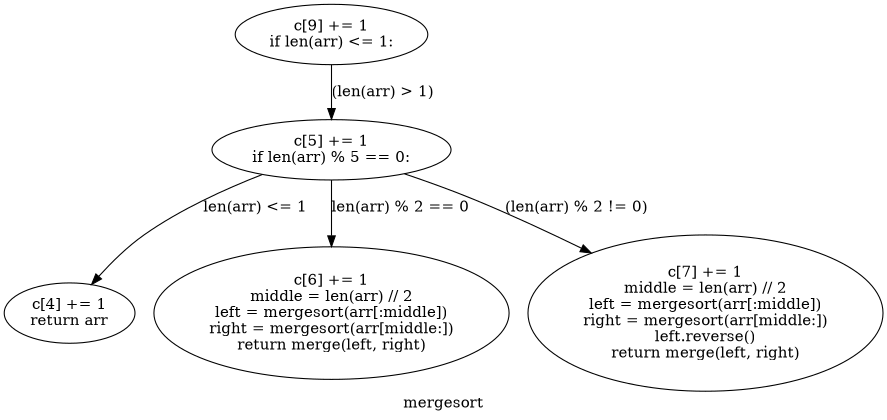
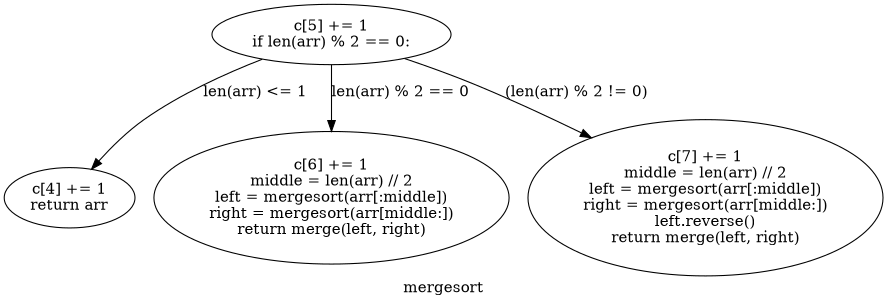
(332, 34) -> none
(332, 150) -> (332, 34)
